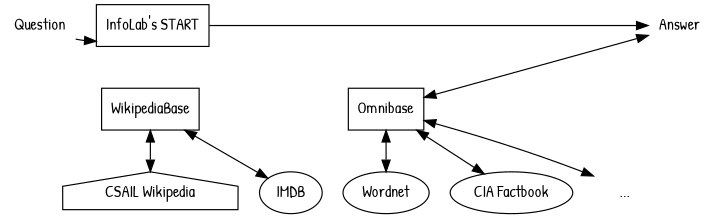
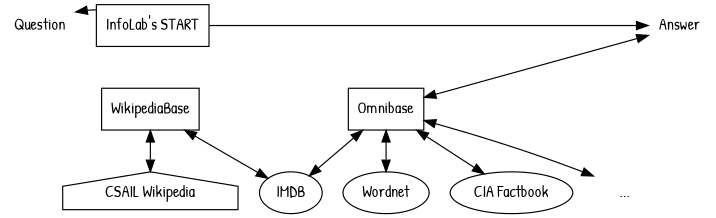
(80, 40) -> (92, 10)
none -> (336, 153)
